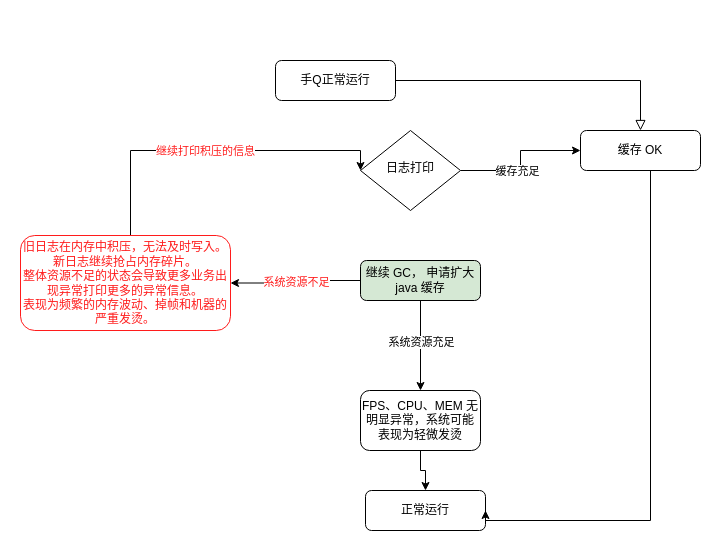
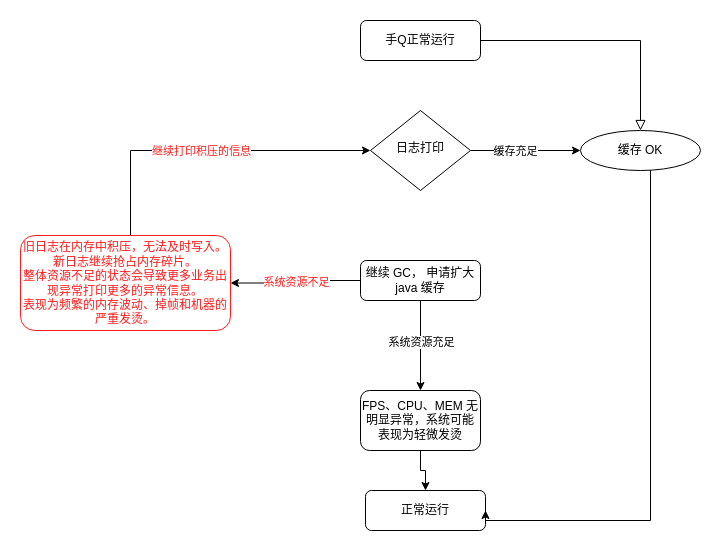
(336, 81) -> (421, 41)
(641, 151) -> (641, 151)
(411, 171) -> (421, 151)
(421, 281) -> (421, 281)
